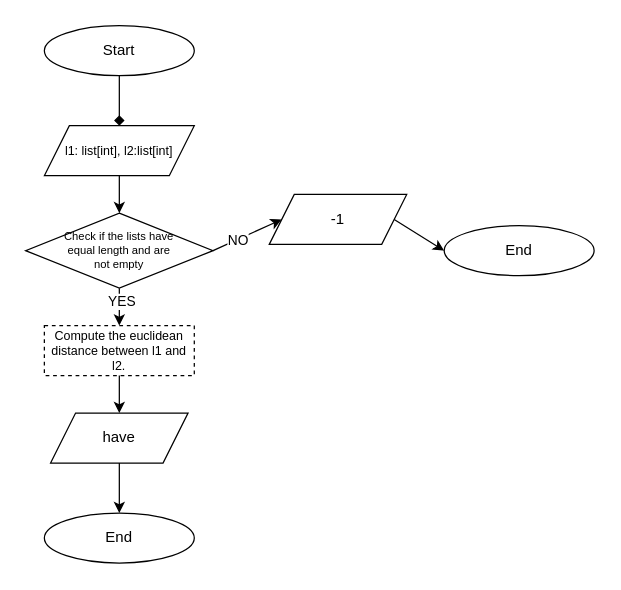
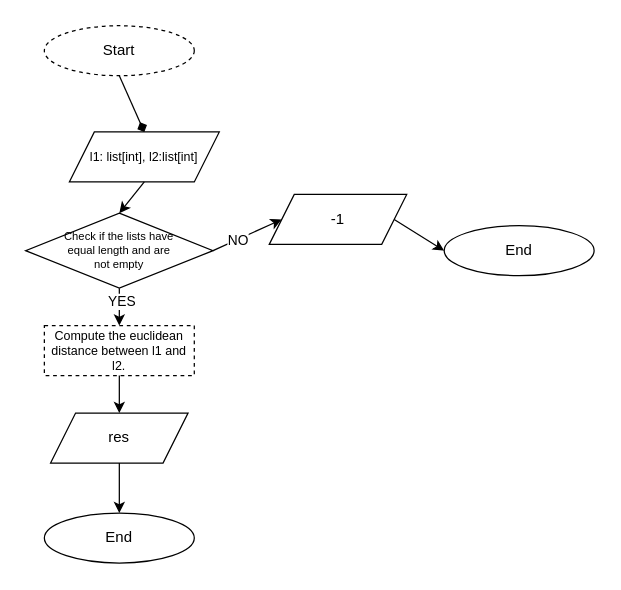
(119, 51) -> (119, 51)
(119, 151) -> (144, 157)
(119, 438) -> (119, 438)
